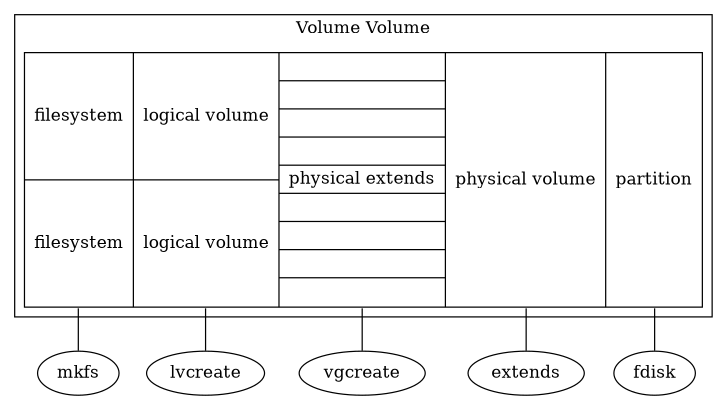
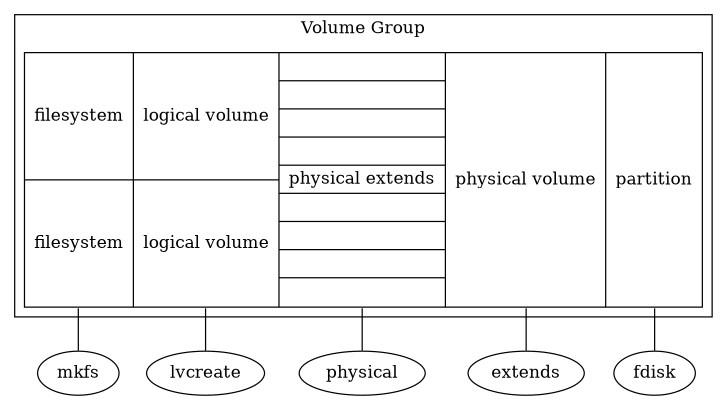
(363, 29) -> (363, 29)
(362, 373) -> (362, 373)
